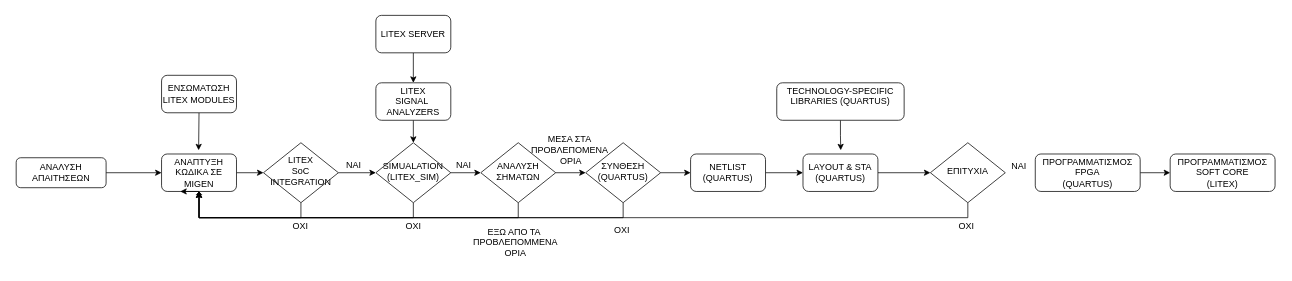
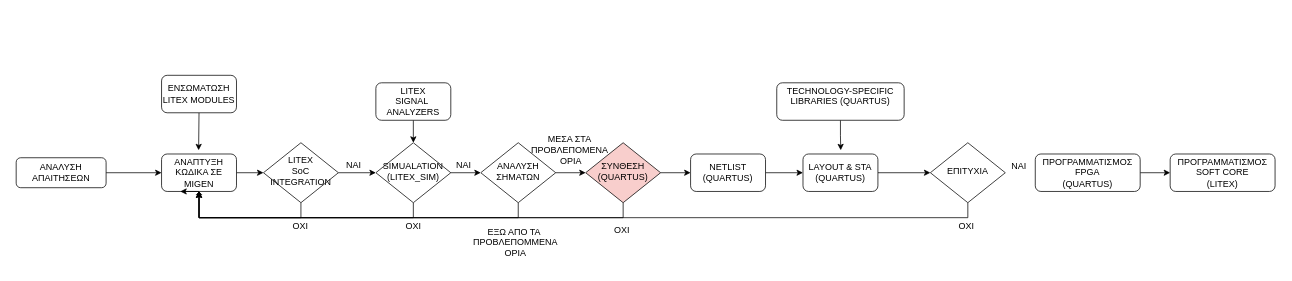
(413, 34) -> none
(413, 65) -> none
(623, 173) -> (623, 173)
